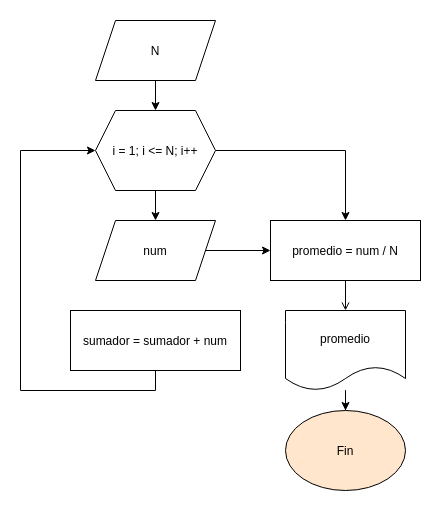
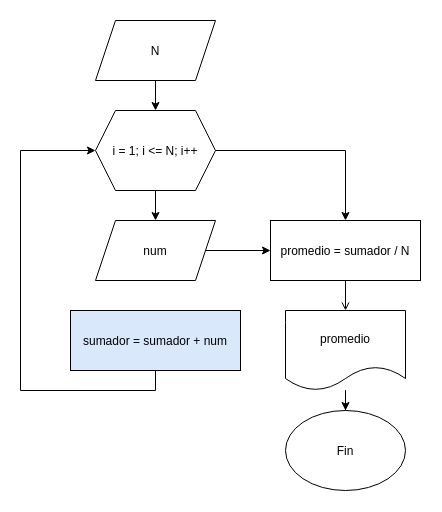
(345, 251) -> (345, 251)
(156, 341) -> (156, 341)
(346, 451) -> (346, 451)
